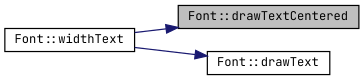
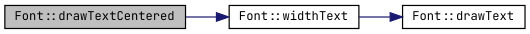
(150, 31) -> (201, 17)
